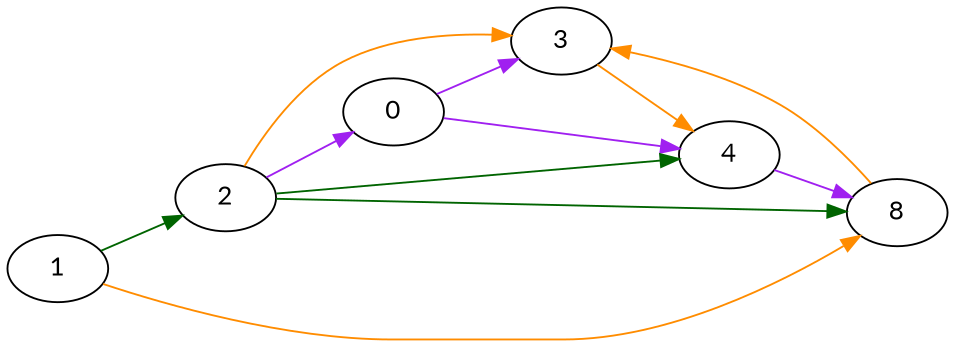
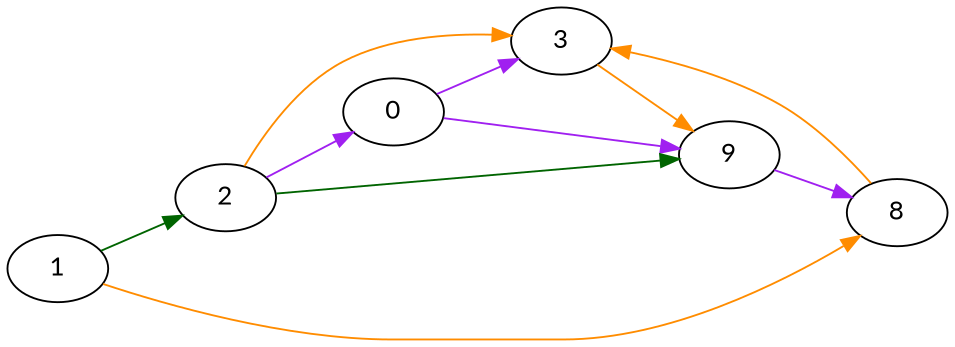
(729, 155) -> (729, 155)
(552, 205) -> none
